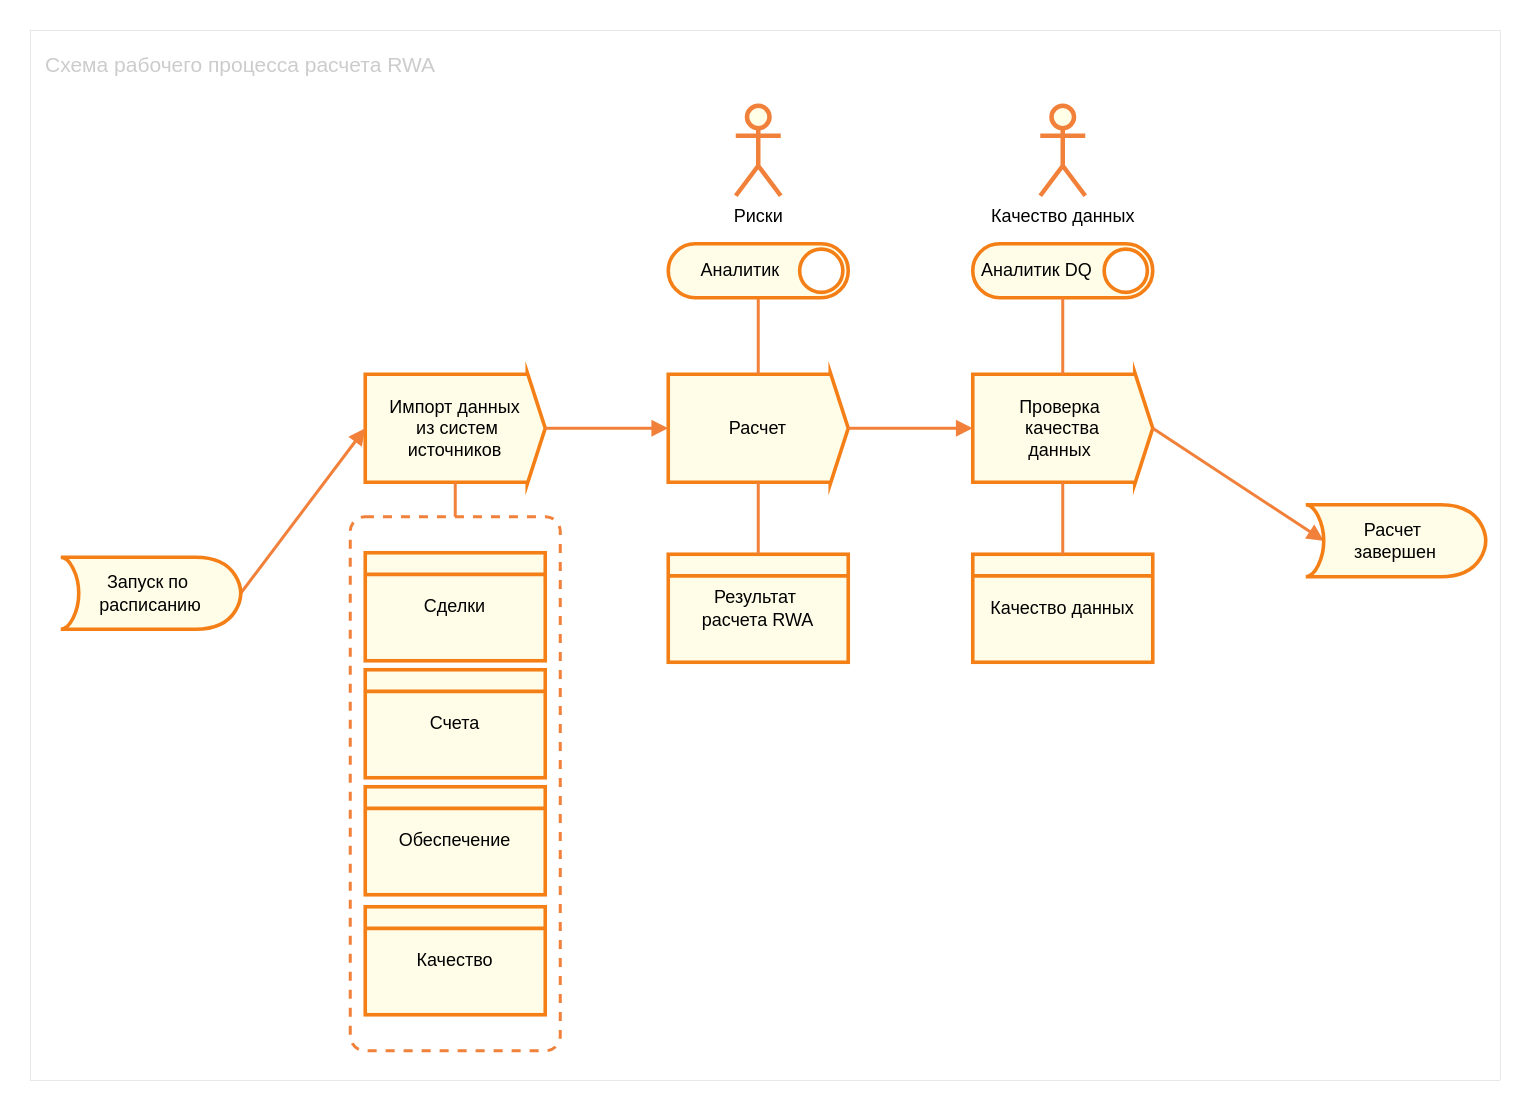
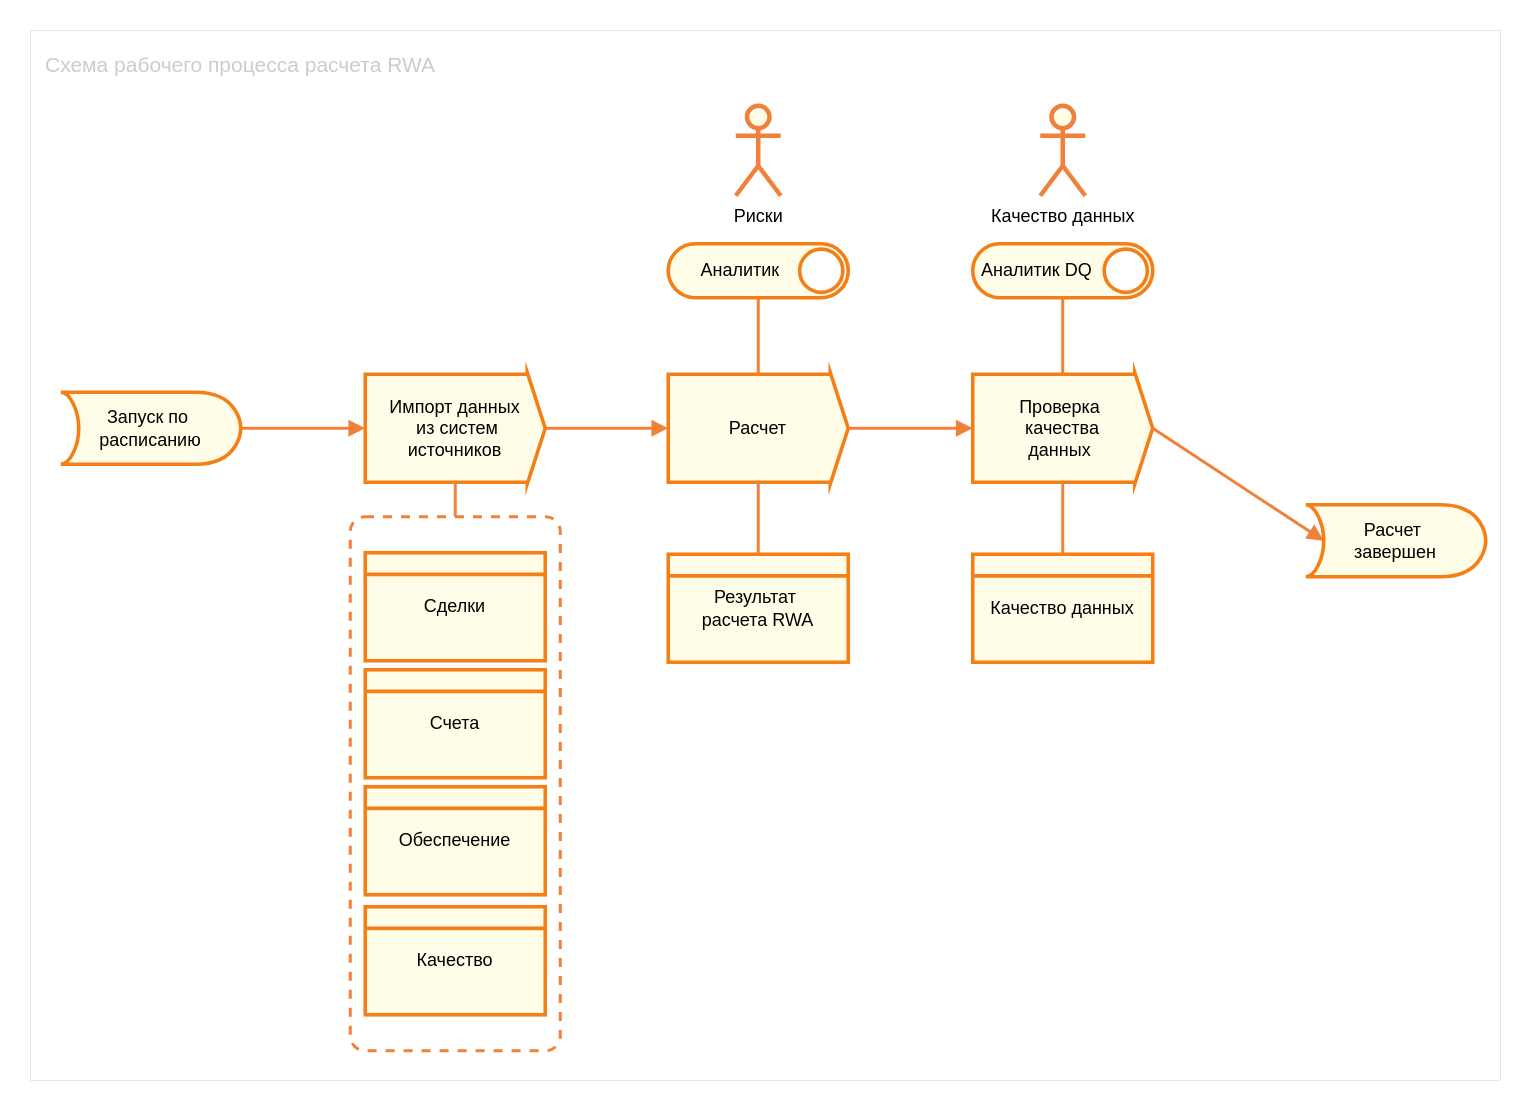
(151, 593) -> (151, 428)
